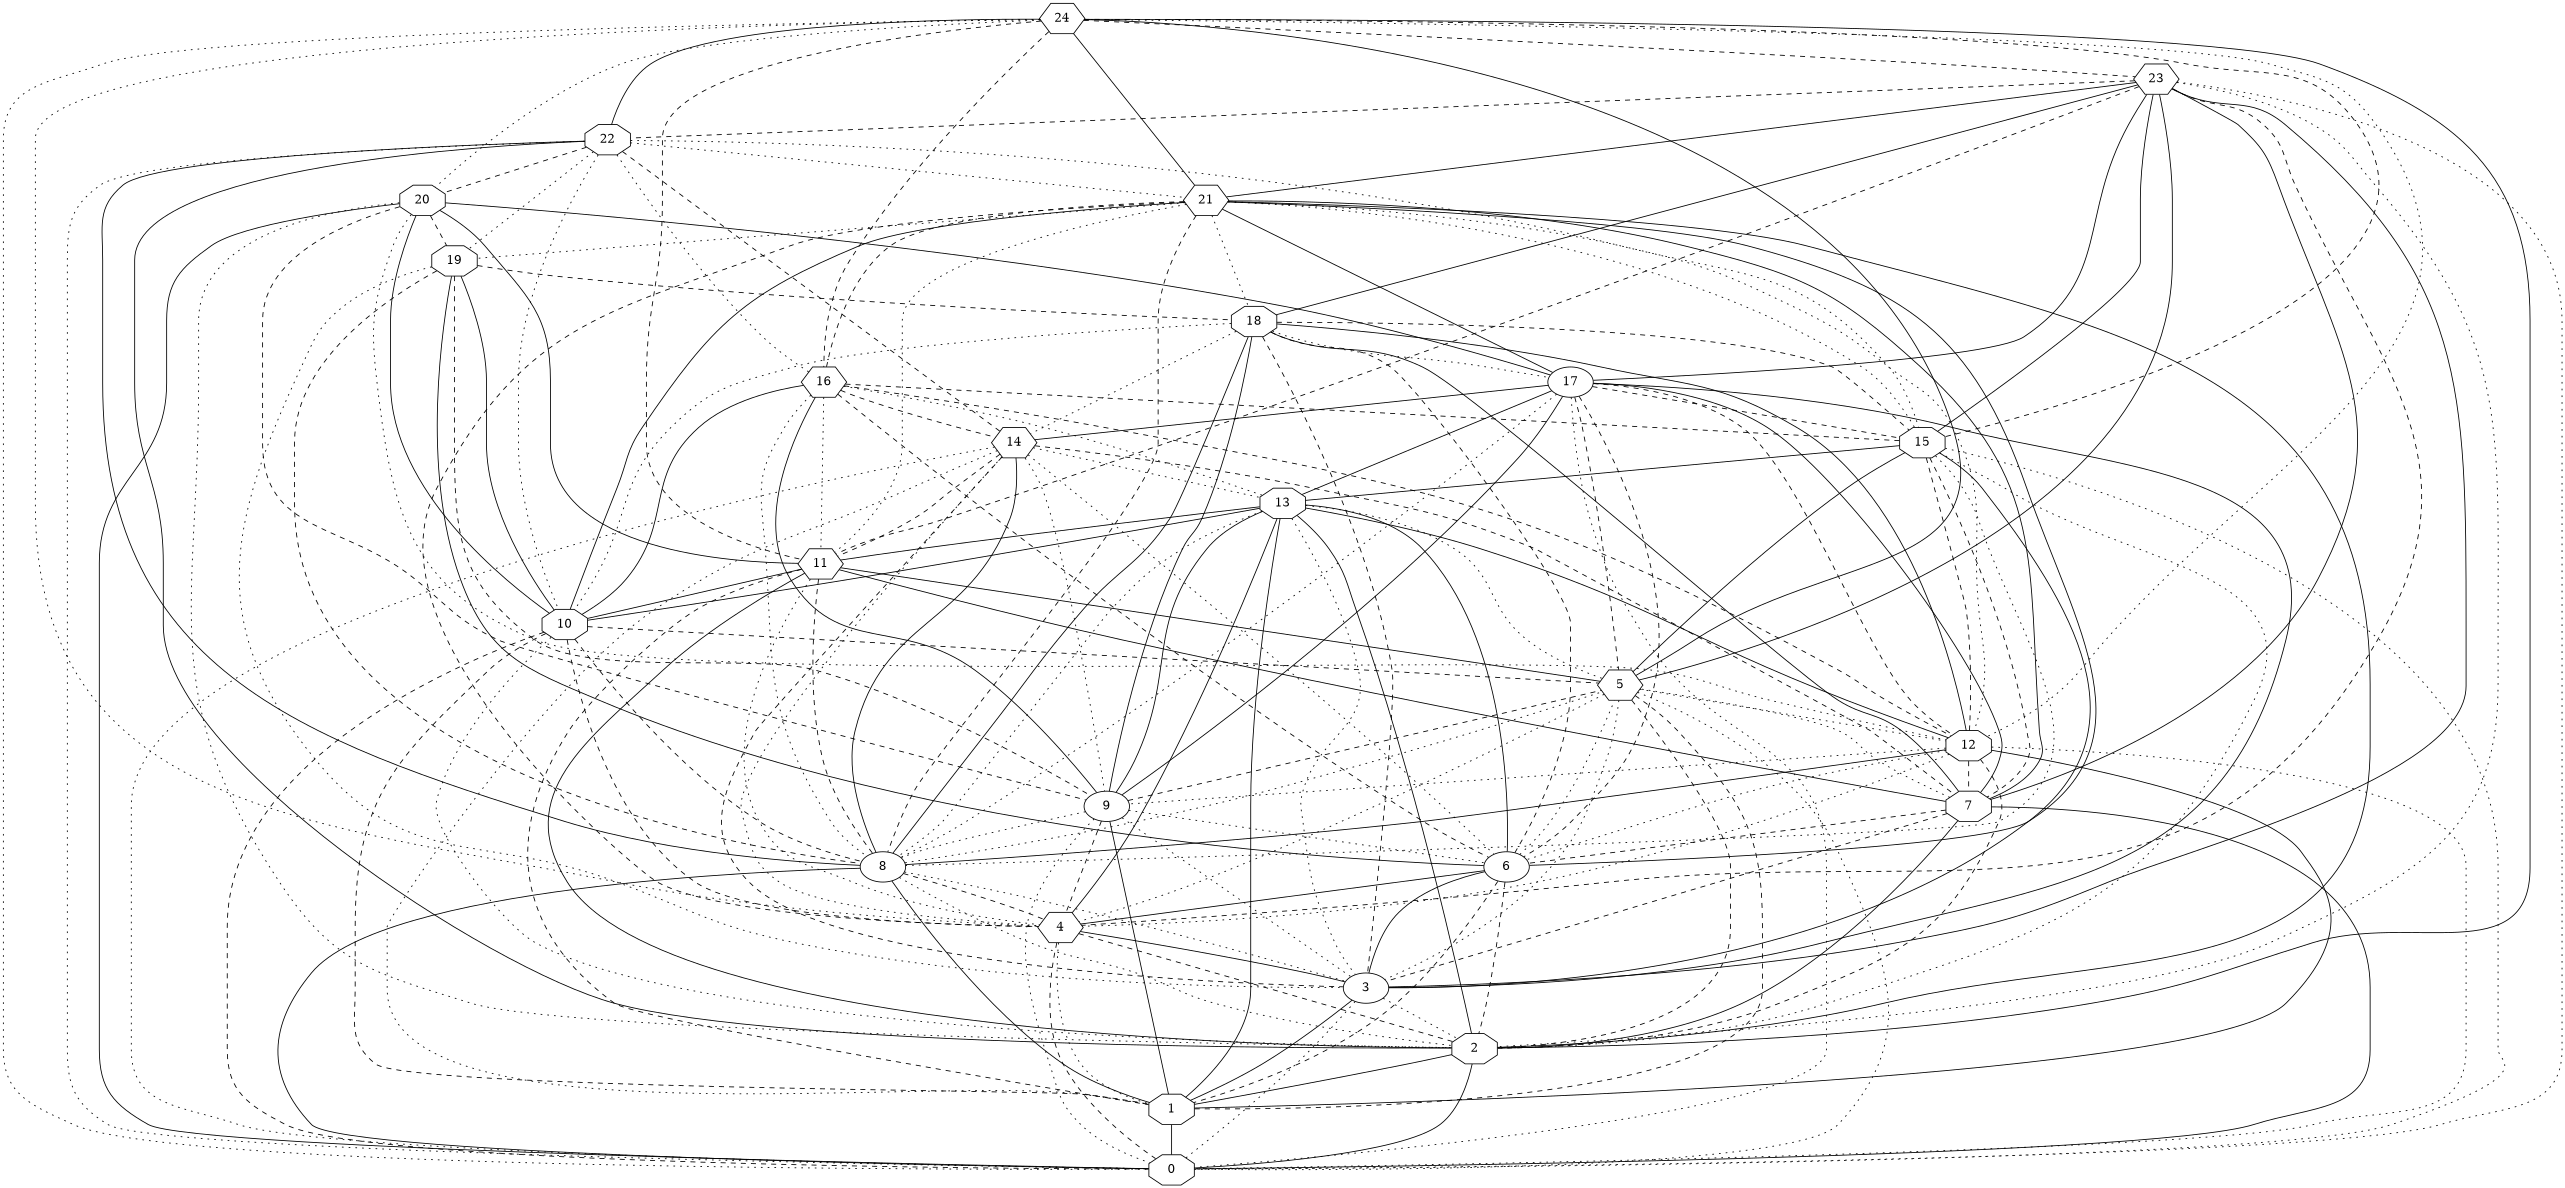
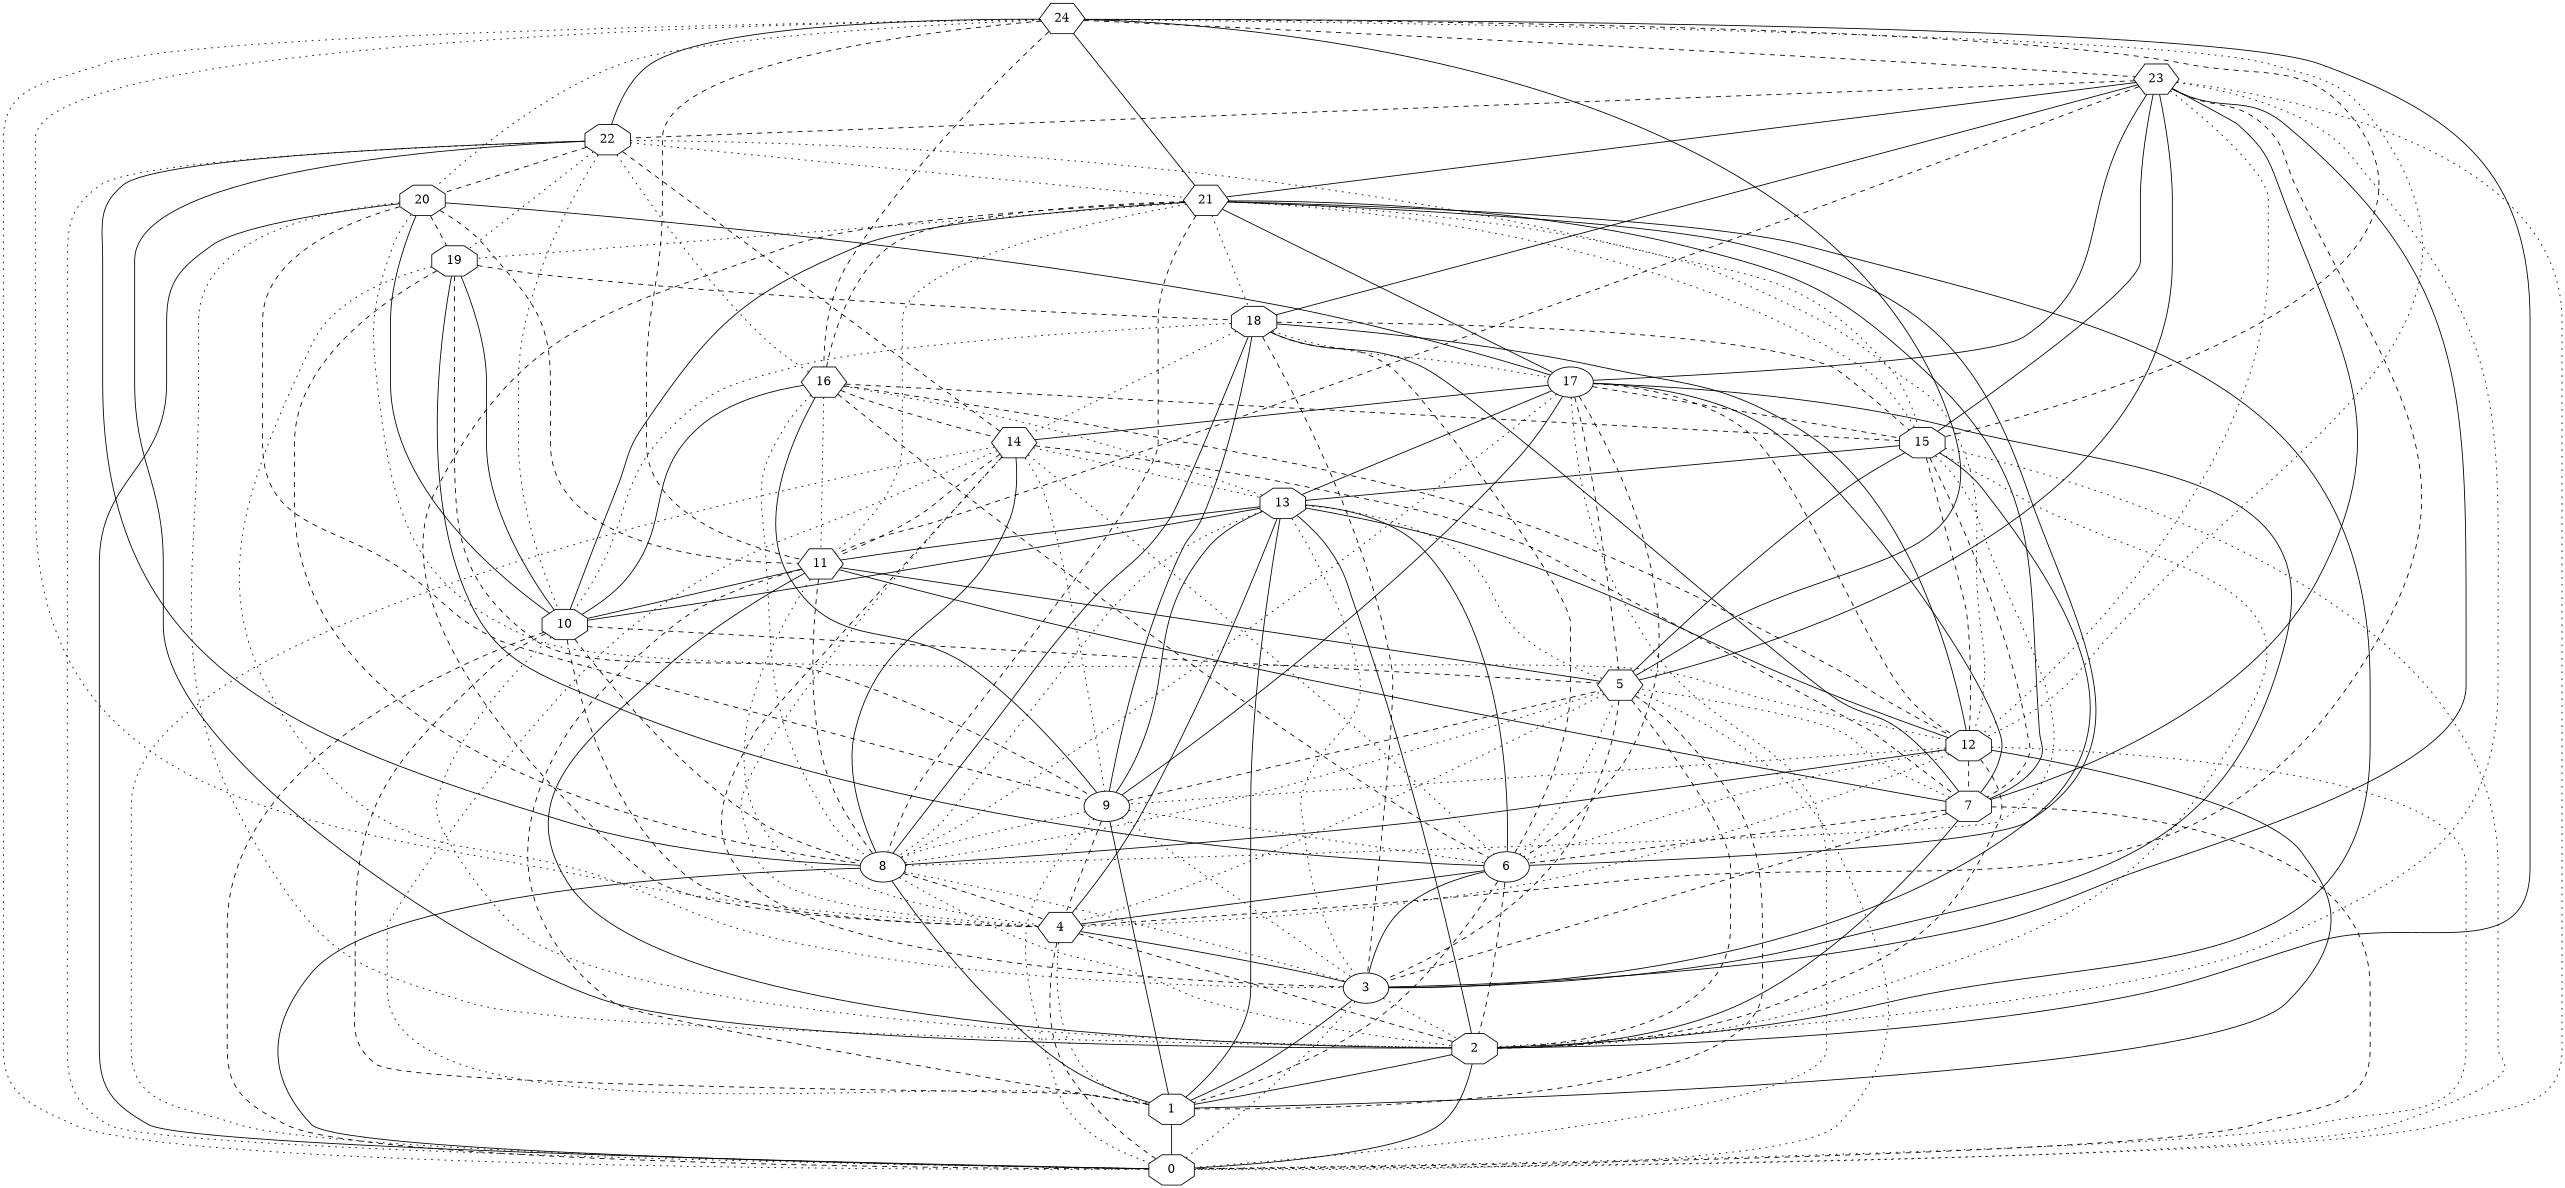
(553, 456) -> (553, 456)
(1831, 722) -> (2226, 433)
(1544, 874) -> (1544, 874)
(2234, 1128) -> (2234, 1128)
